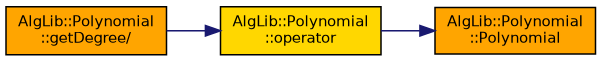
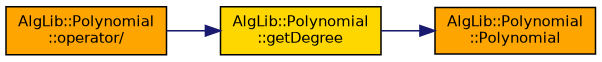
(86, 31) -> (86, 31)
(301, 31) -> (301, 31)
